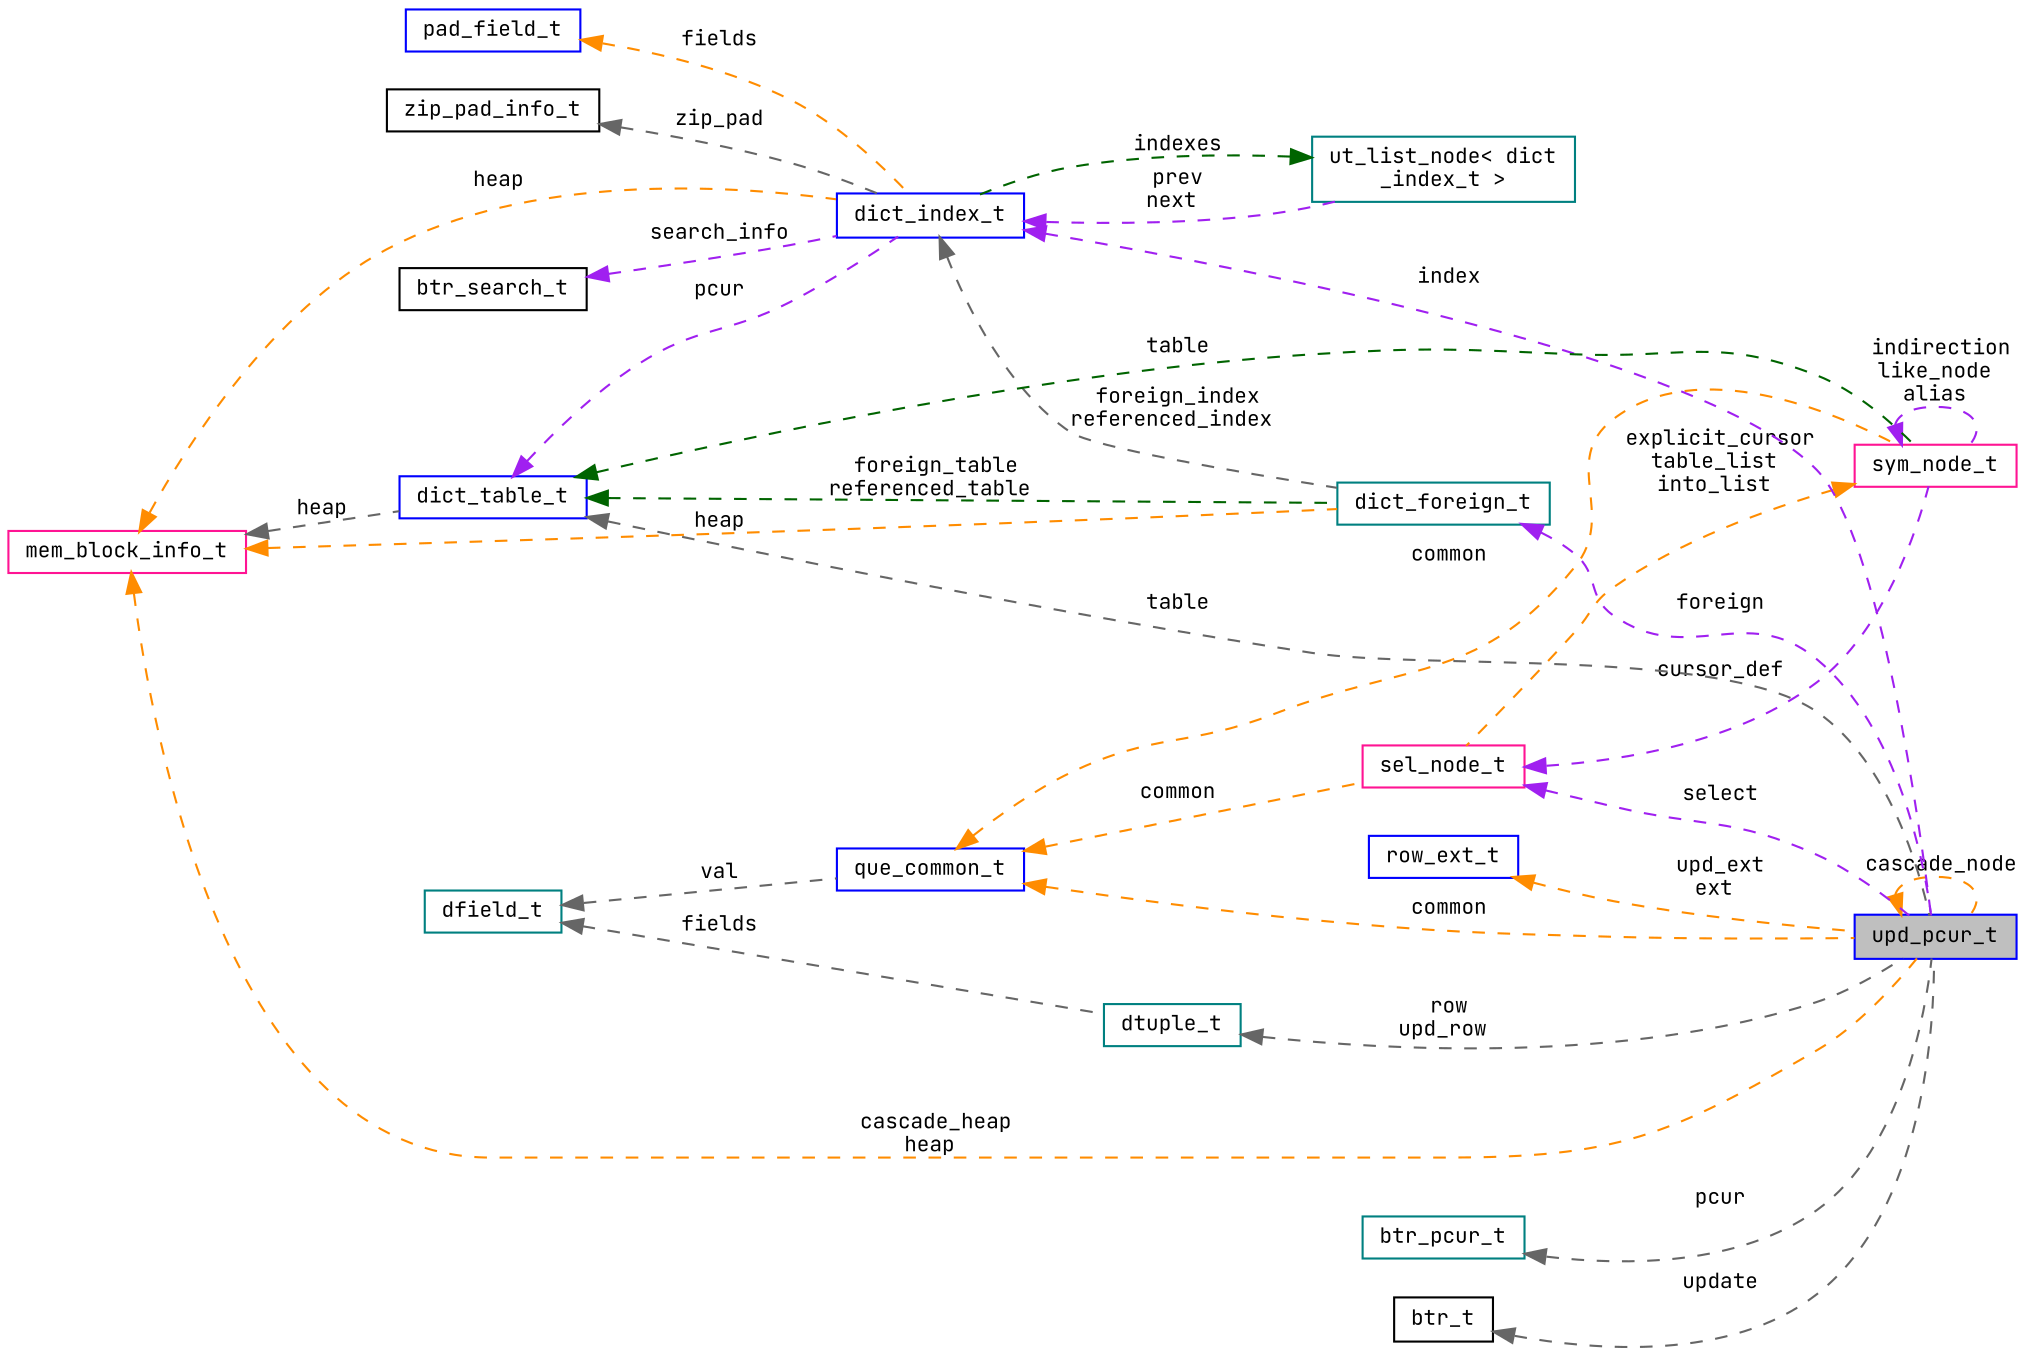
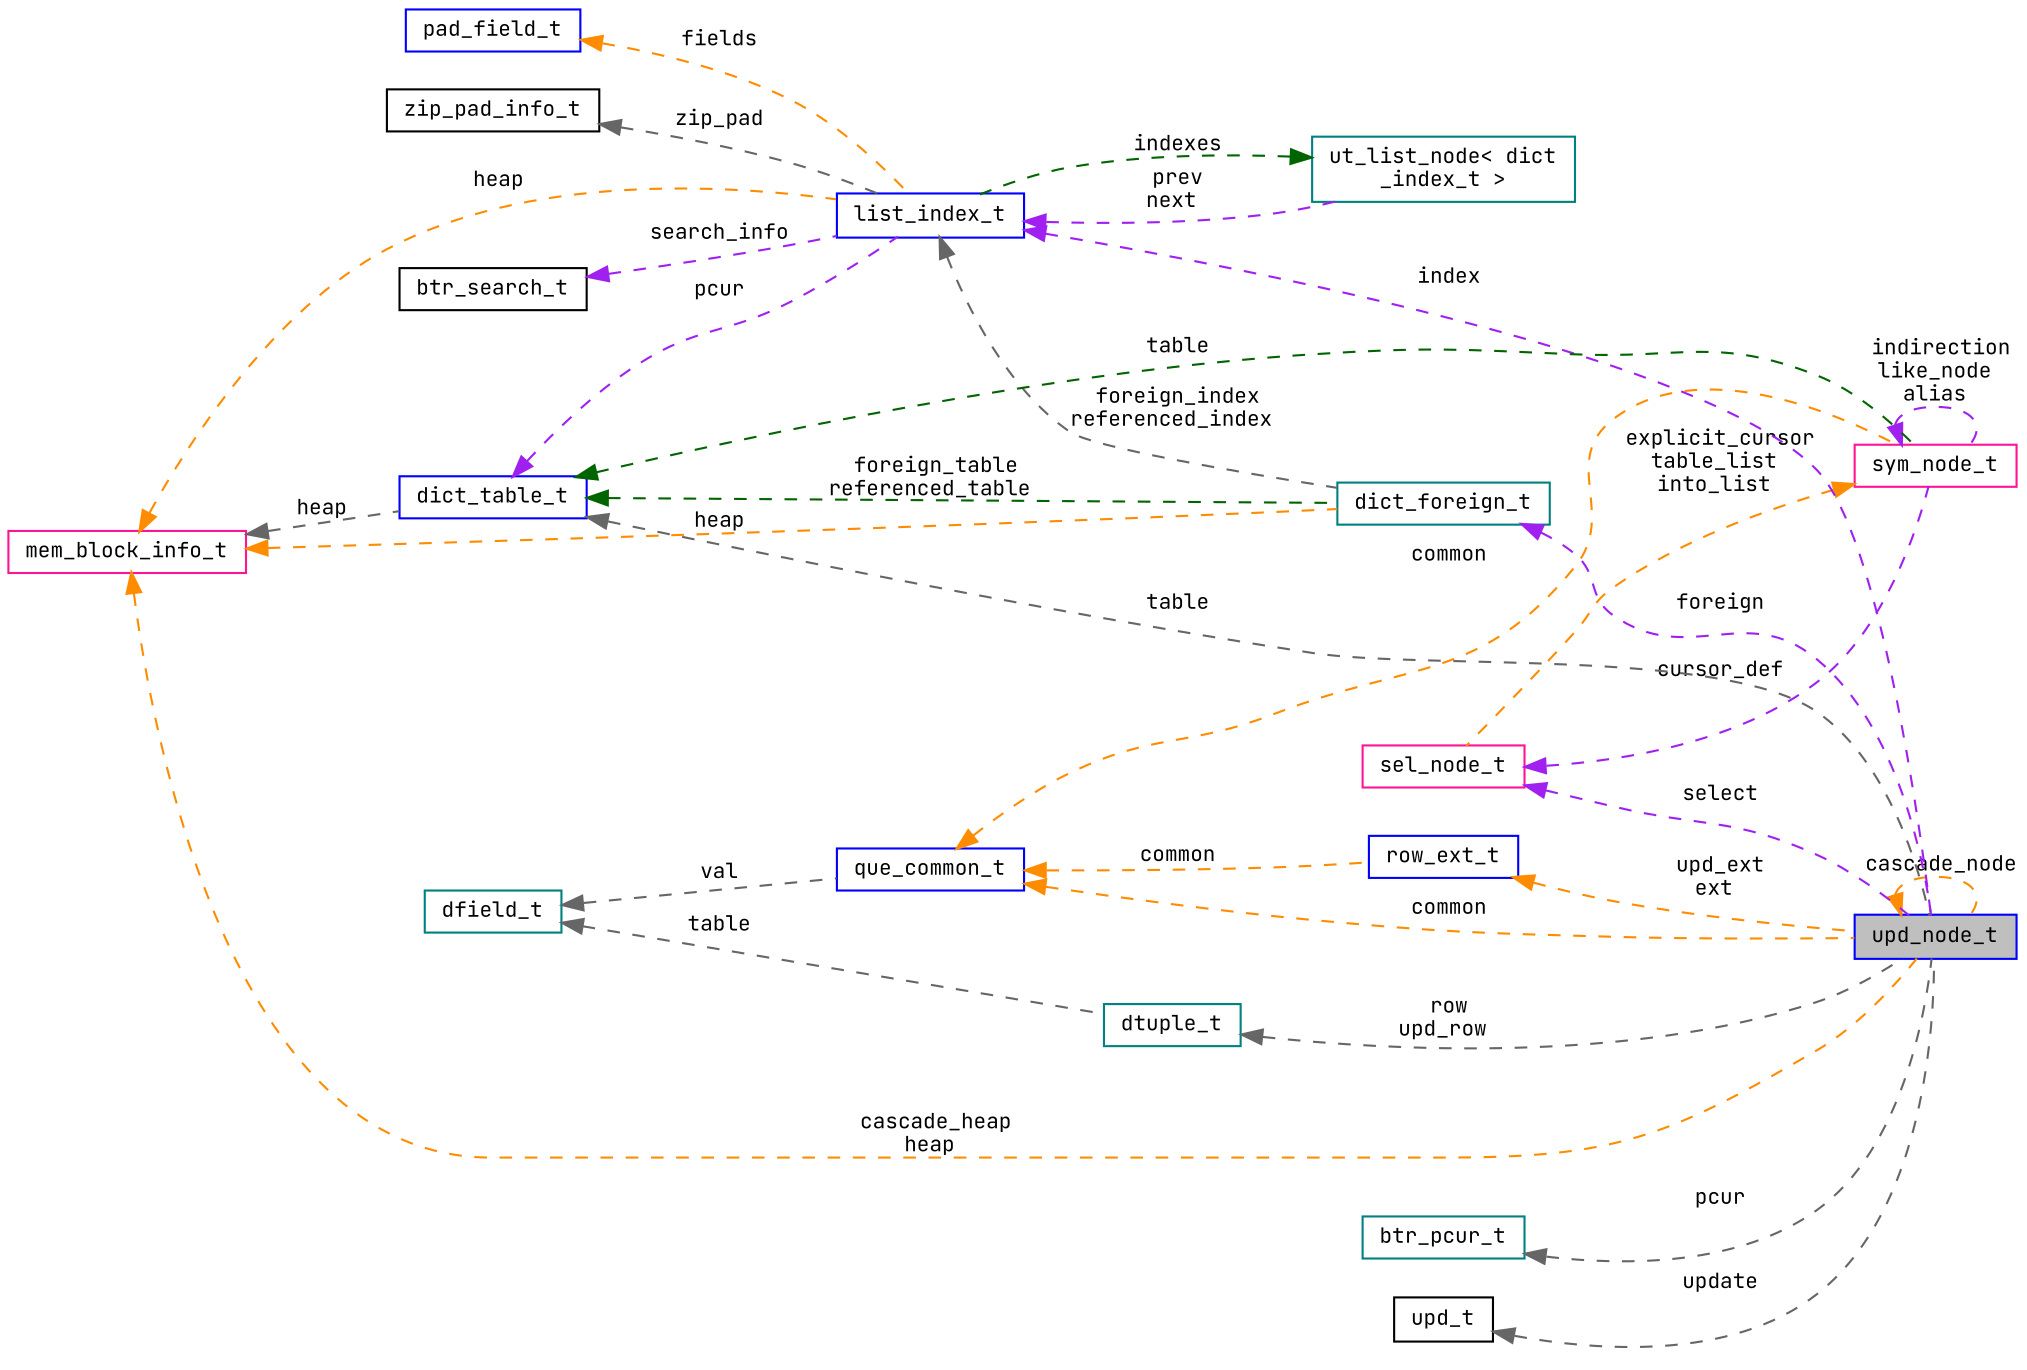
(930, 216) -> (930, 216)
(1204, 815) -> (1207, 869)
(714, 925) -> (714, 925)
(1936, 937) -> (1936, 937)
(1444, 1319) -> (1444, 1319)
